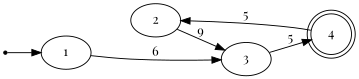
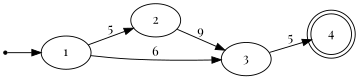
(251, 24) -> (106, 38)
